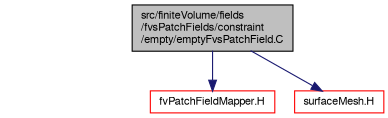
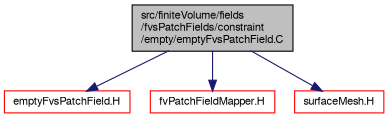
none -> (67, 102)
